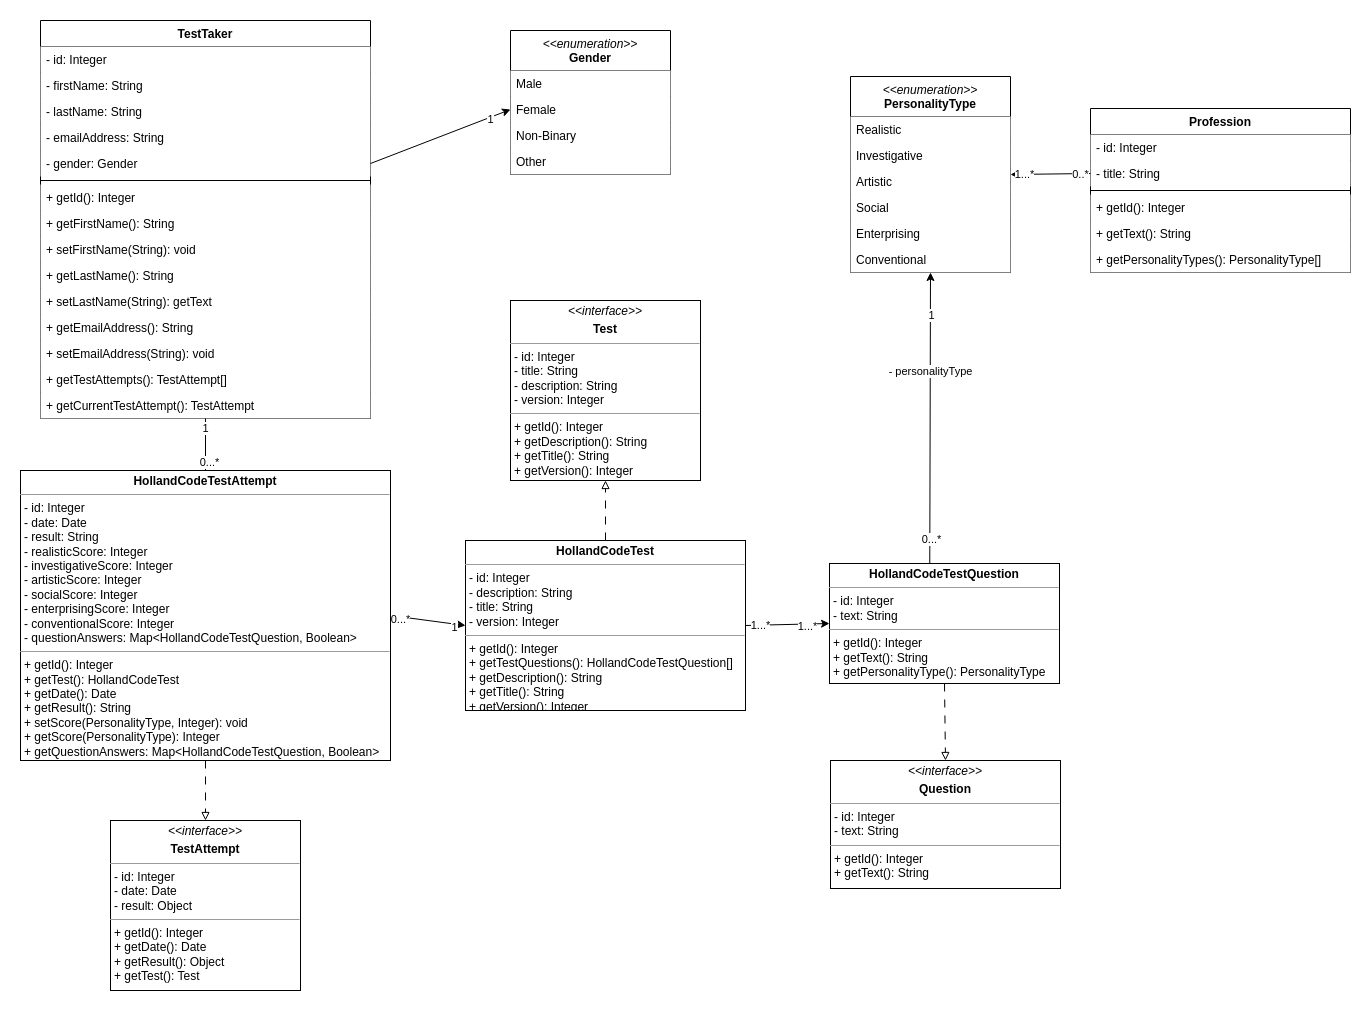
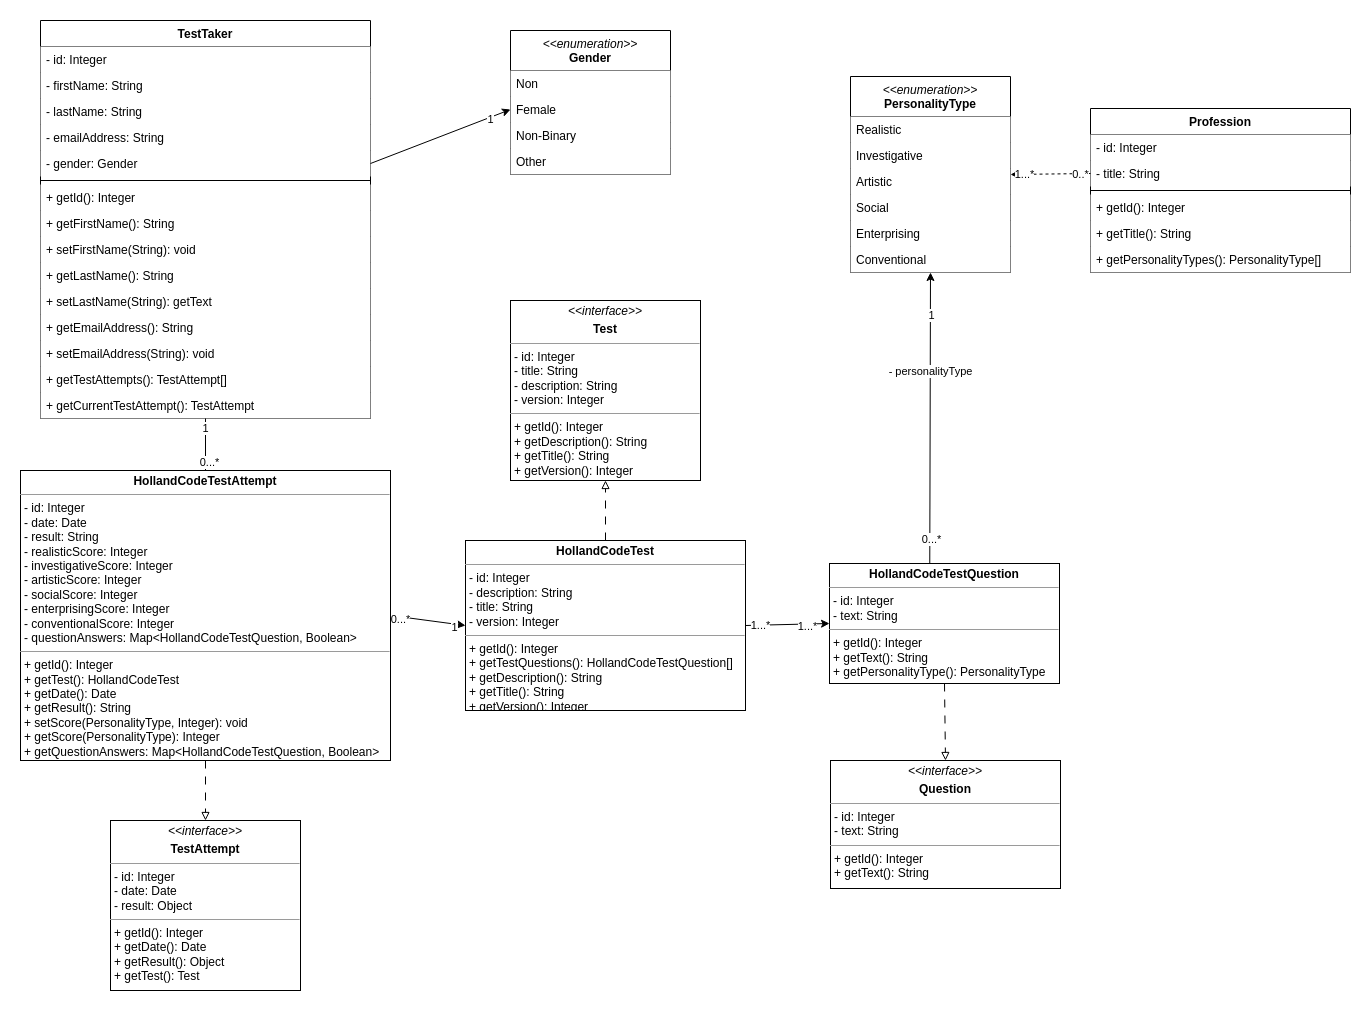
(528, 85) -> (527, 85)
(1053, 174) -> (1053, 174)
(1154, 235) -> (1154, 235)
